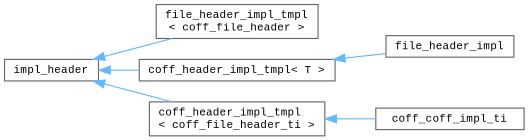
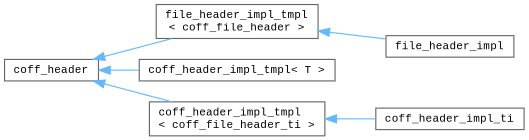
(365, 56) -> (358, 36)
(52, 70) -> (52, 70)
(450, 119) -> (450, 119)
